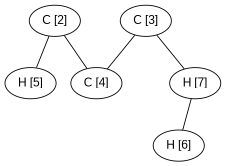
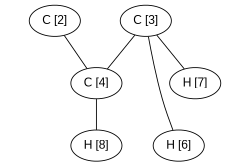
(31, 83) -> none
(187, 114) -> (158, 84)
none -> (96, 146)
